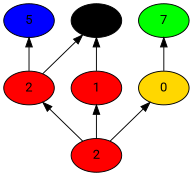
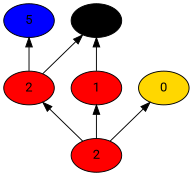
(164, 21) -> none
